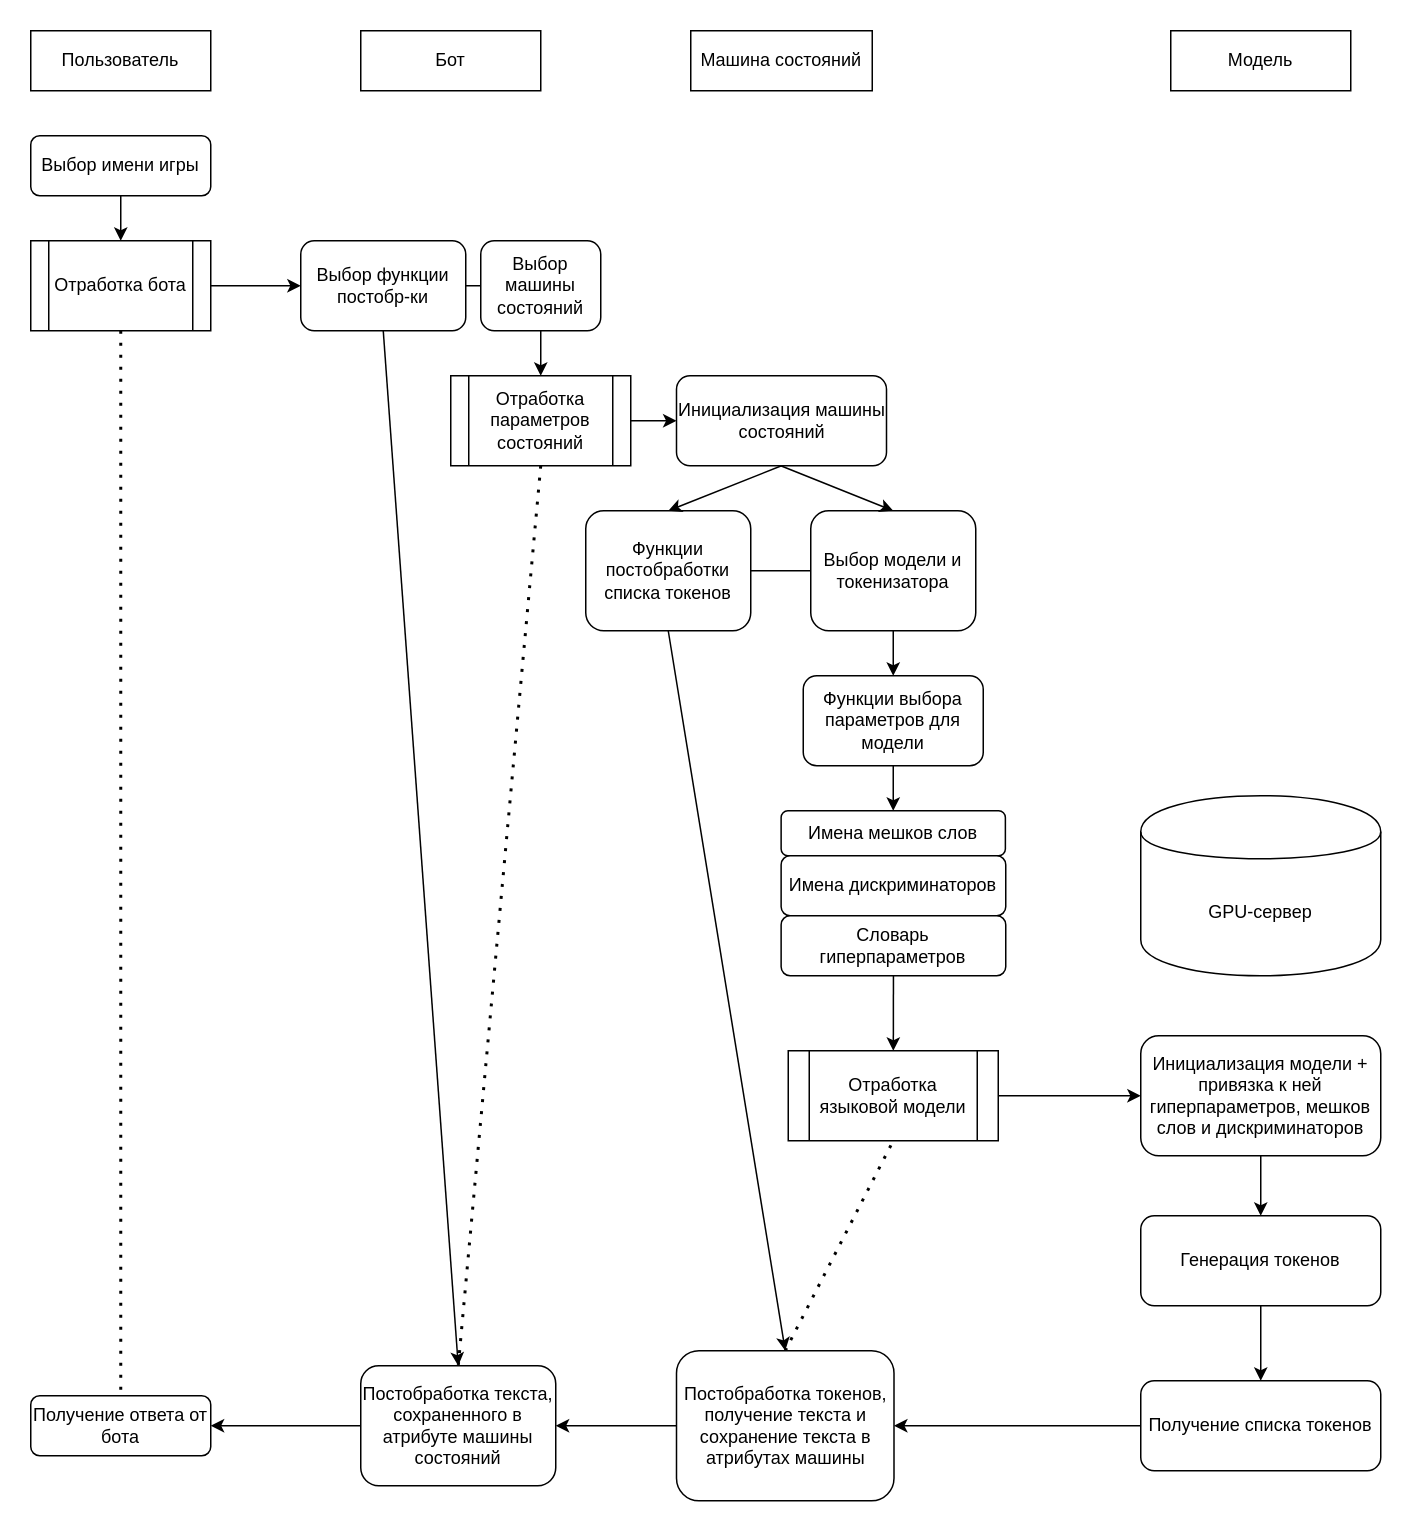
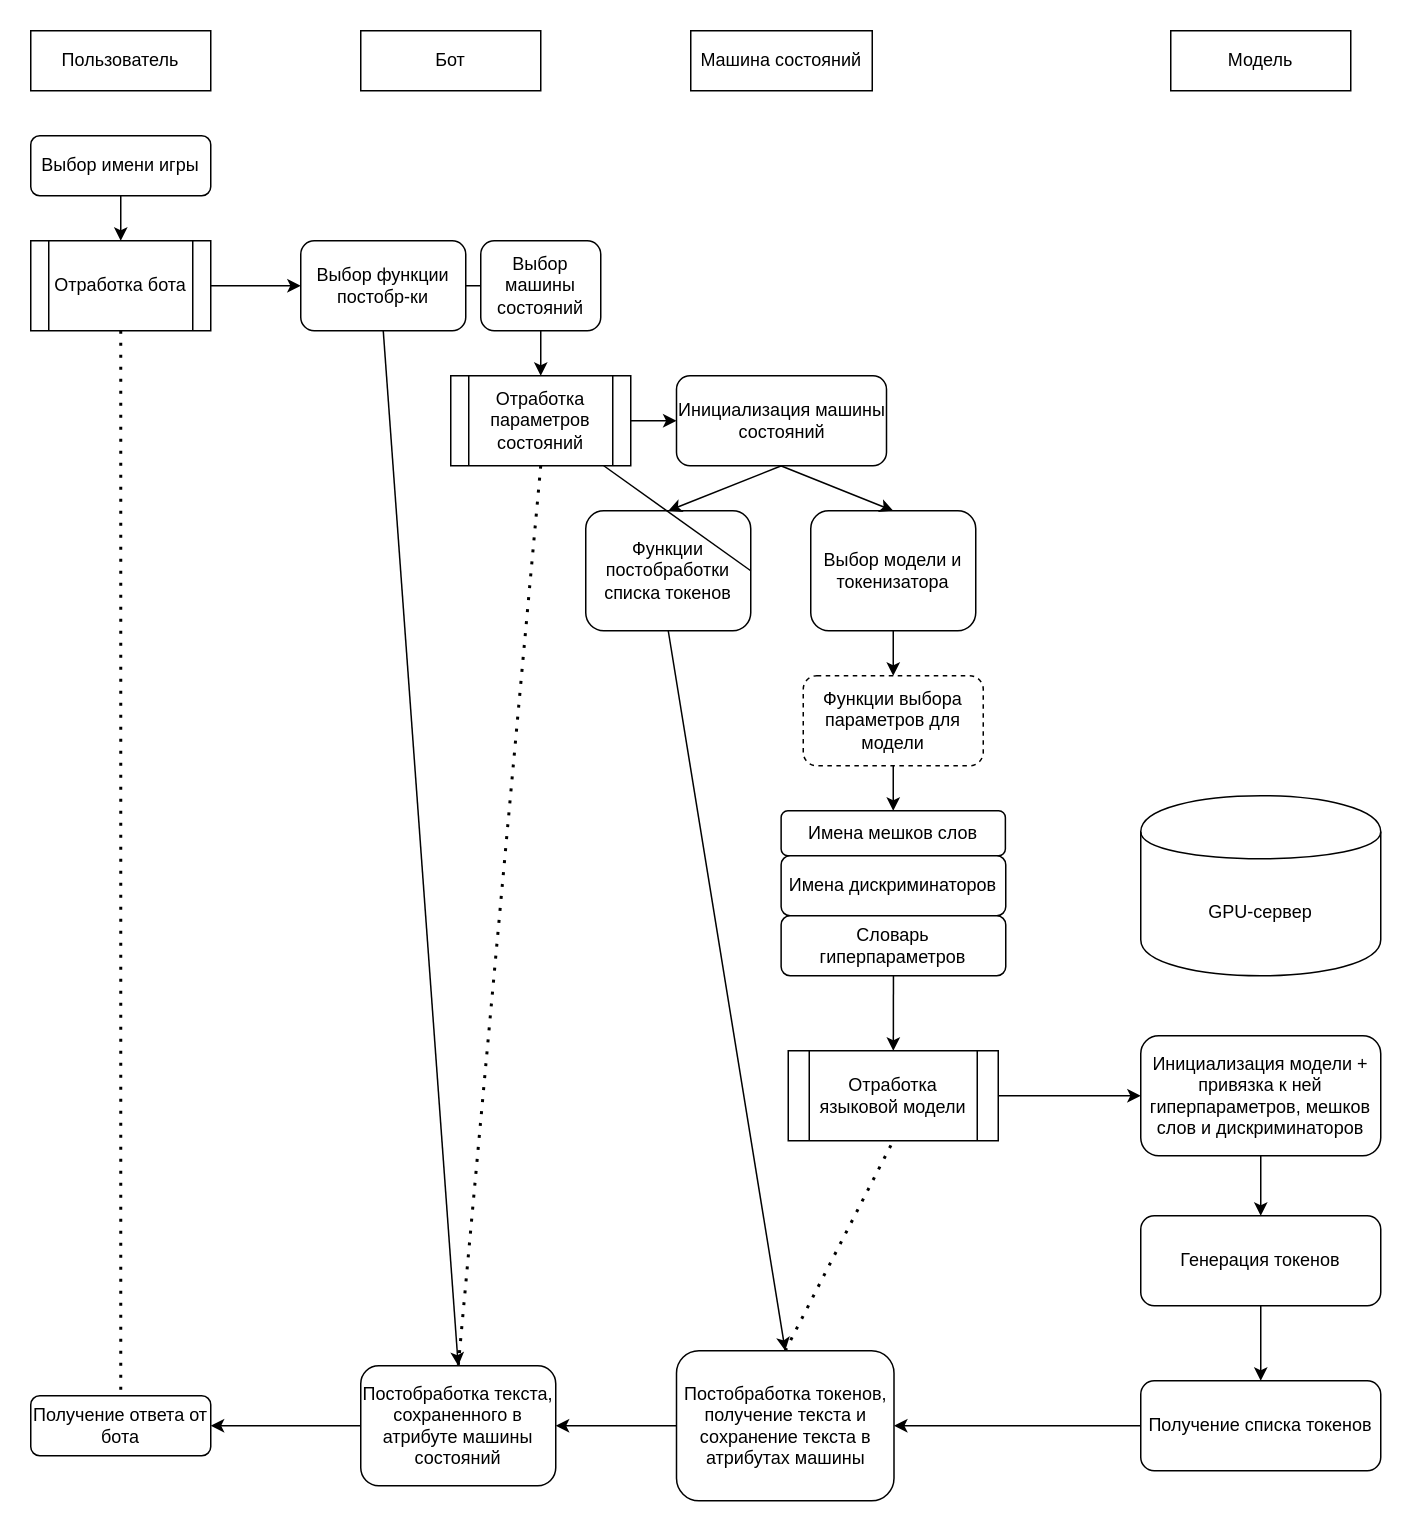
(781, 571) -> (677, 518)
(893, 721) -> (893, 721)
